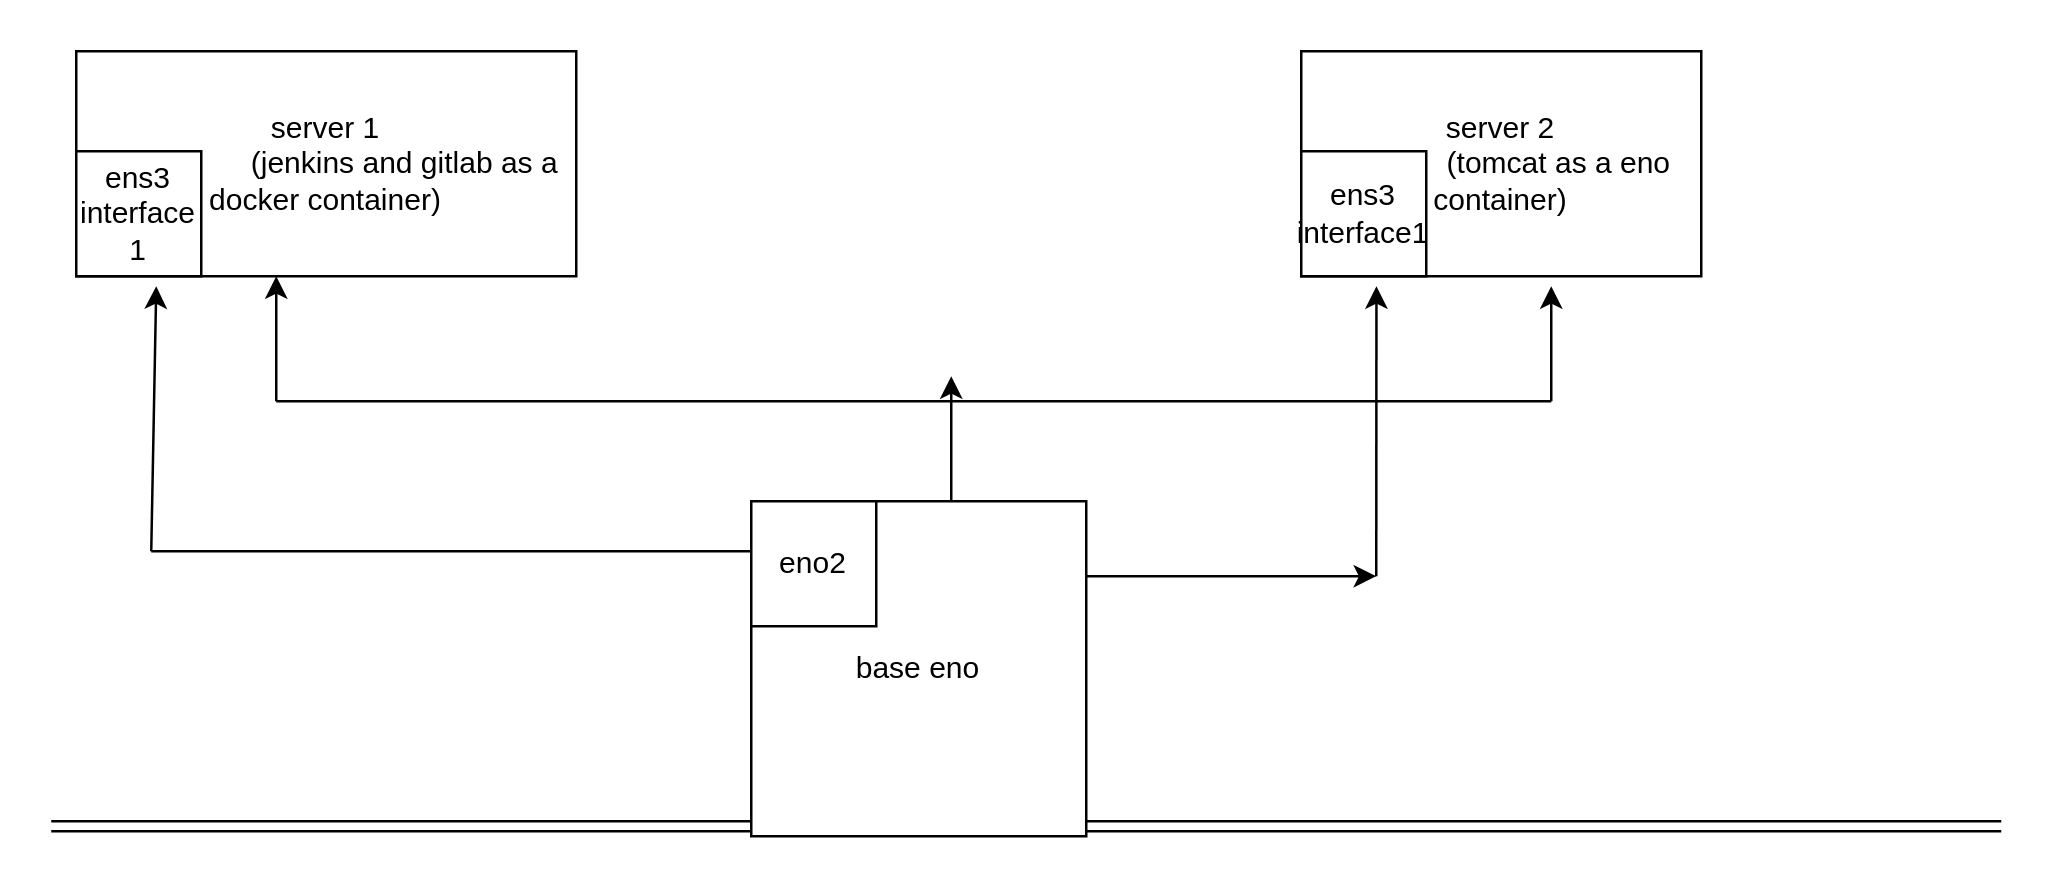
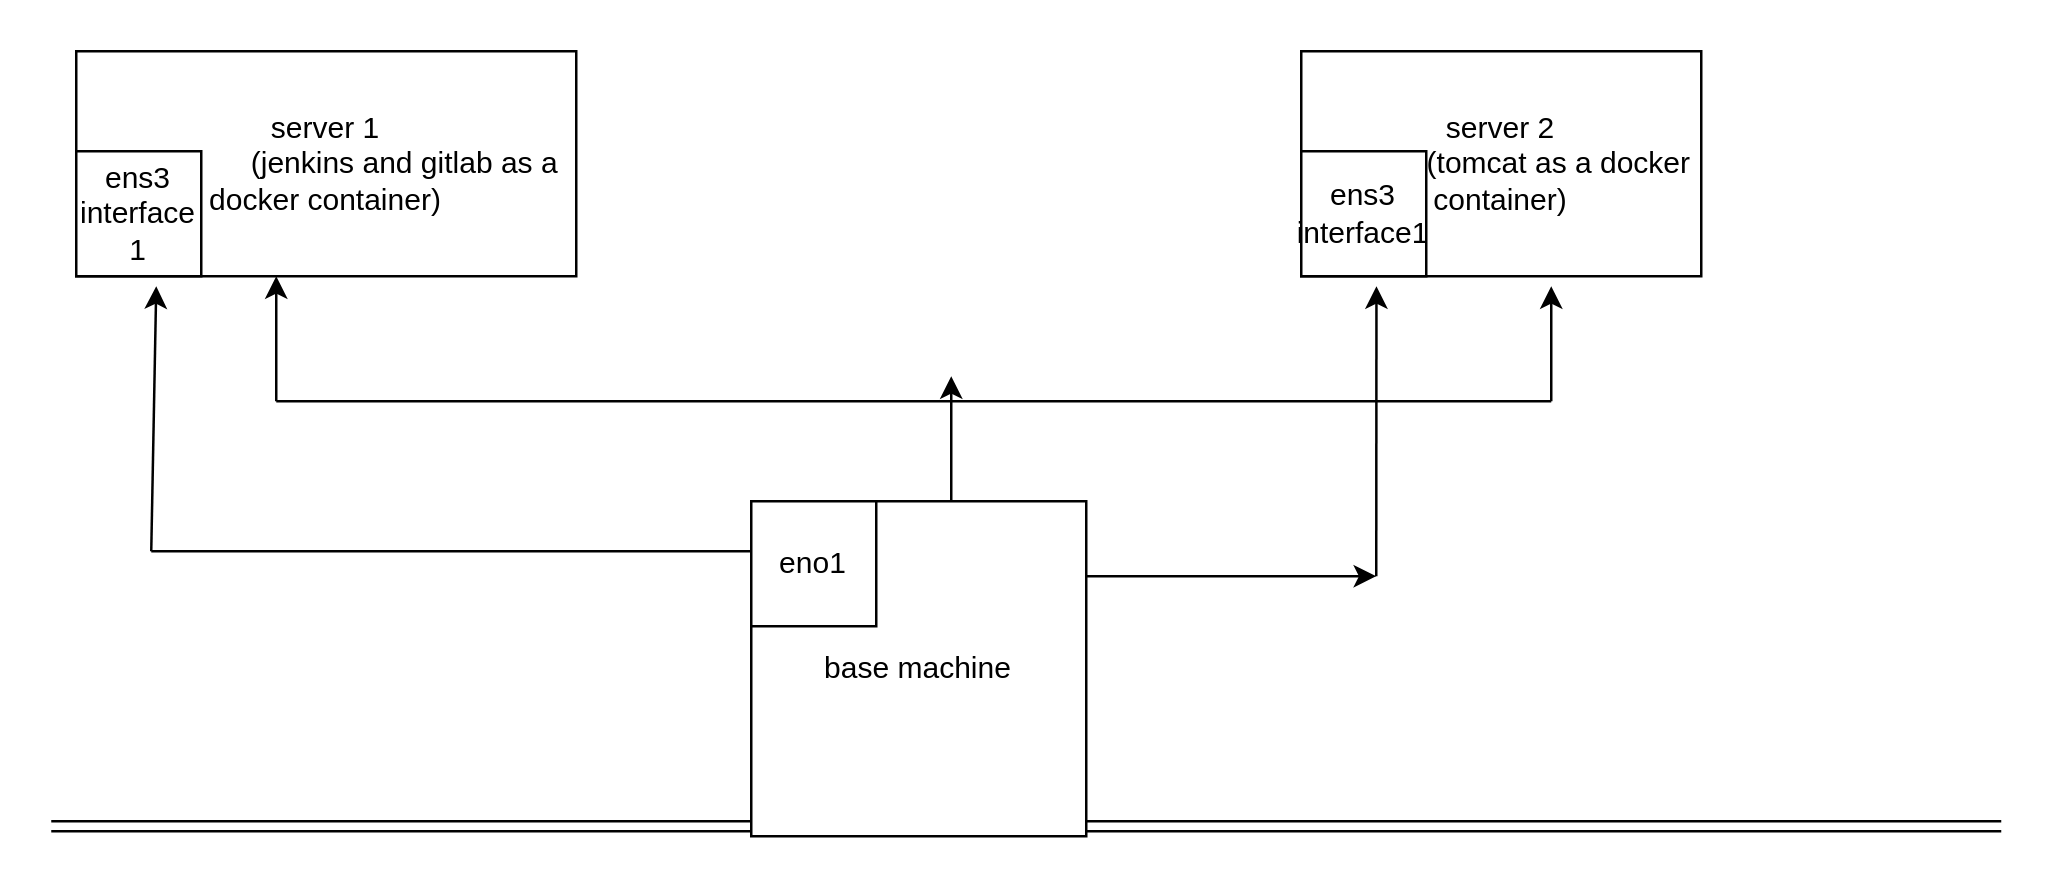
(1501, 164) -> (1501, 164)
(814, 564) -> (814, 564)
(919, 669) -> (919, 669)
